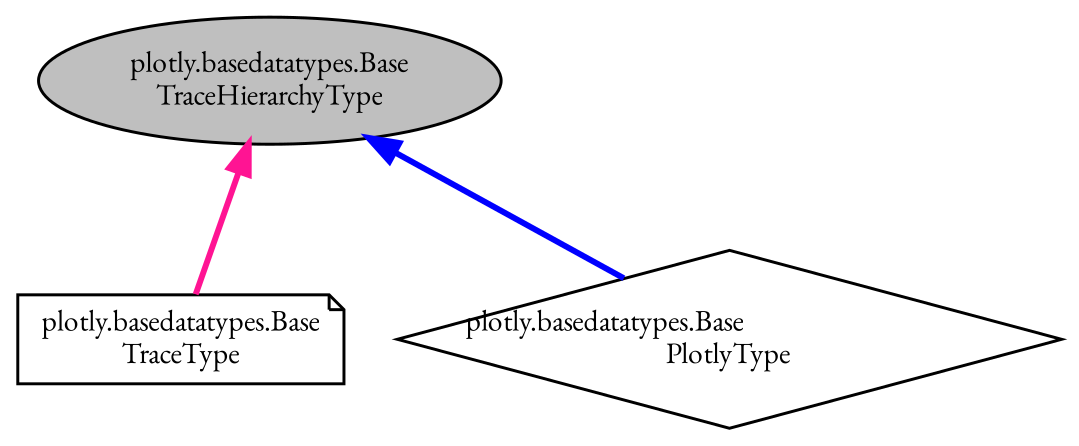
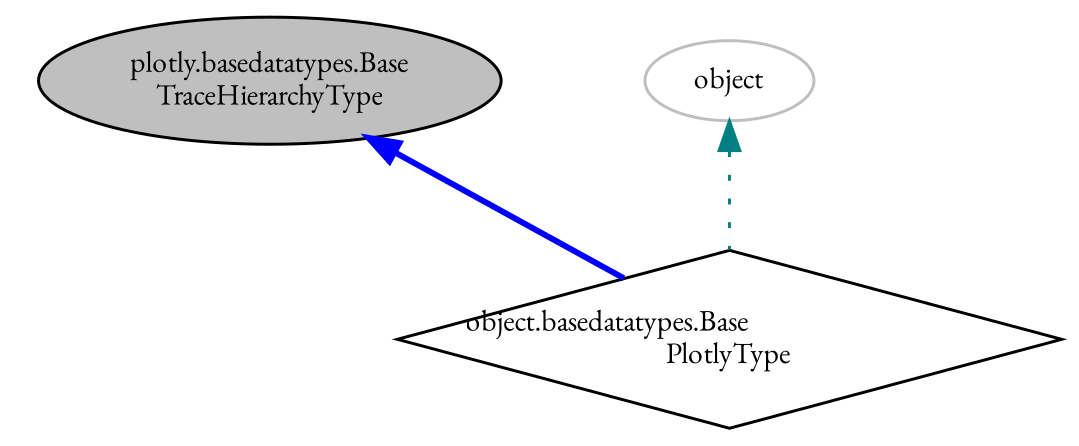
none -> (729, 81)
(181, 339) -> none
(729, 339) -> (729, 339)
